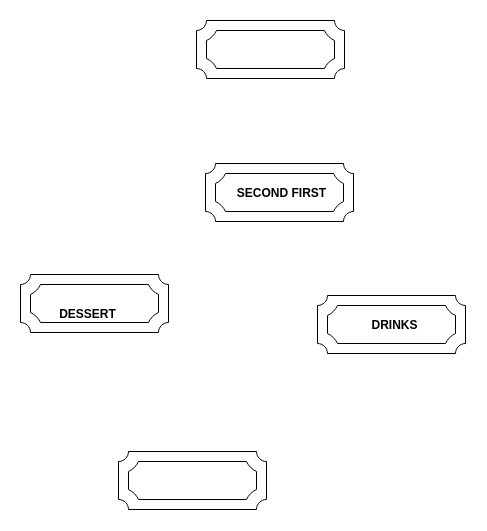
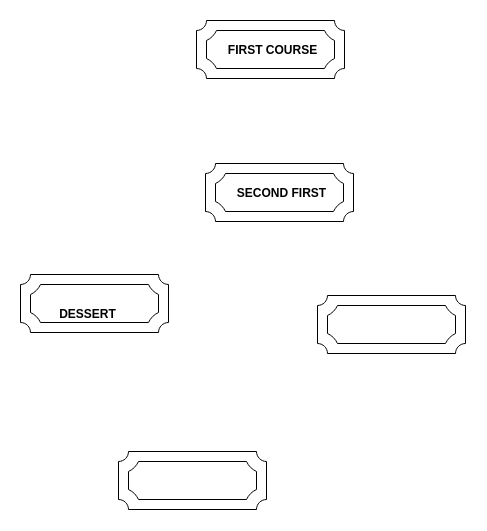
none -> (272, 51)
(395, 326) -> none
